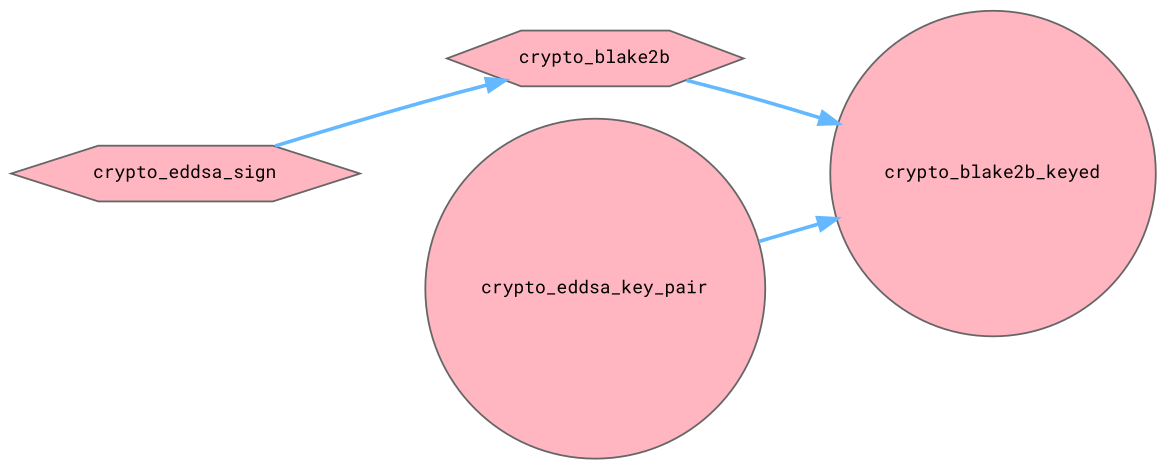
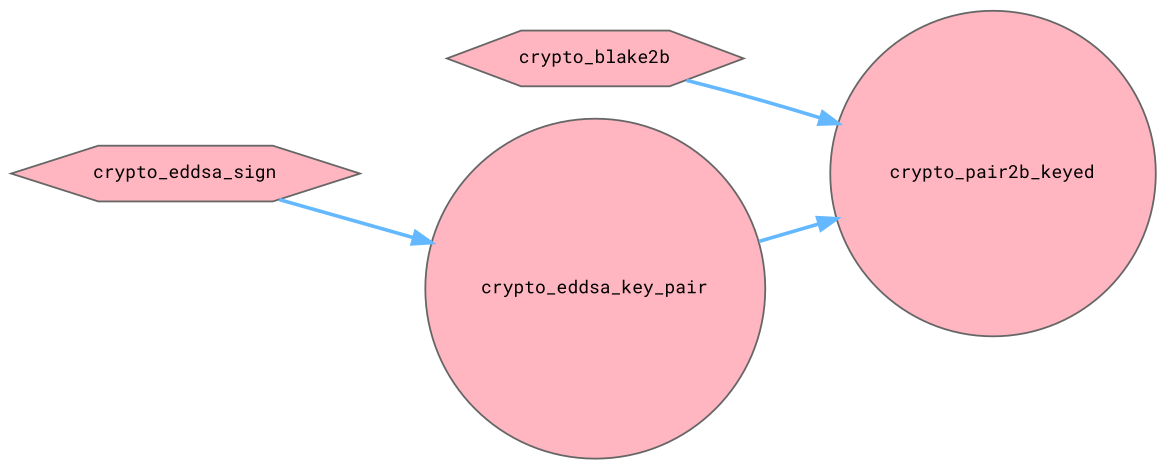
(381, 114) -> (346, 219)
(993, 174) -> (993, 174)
